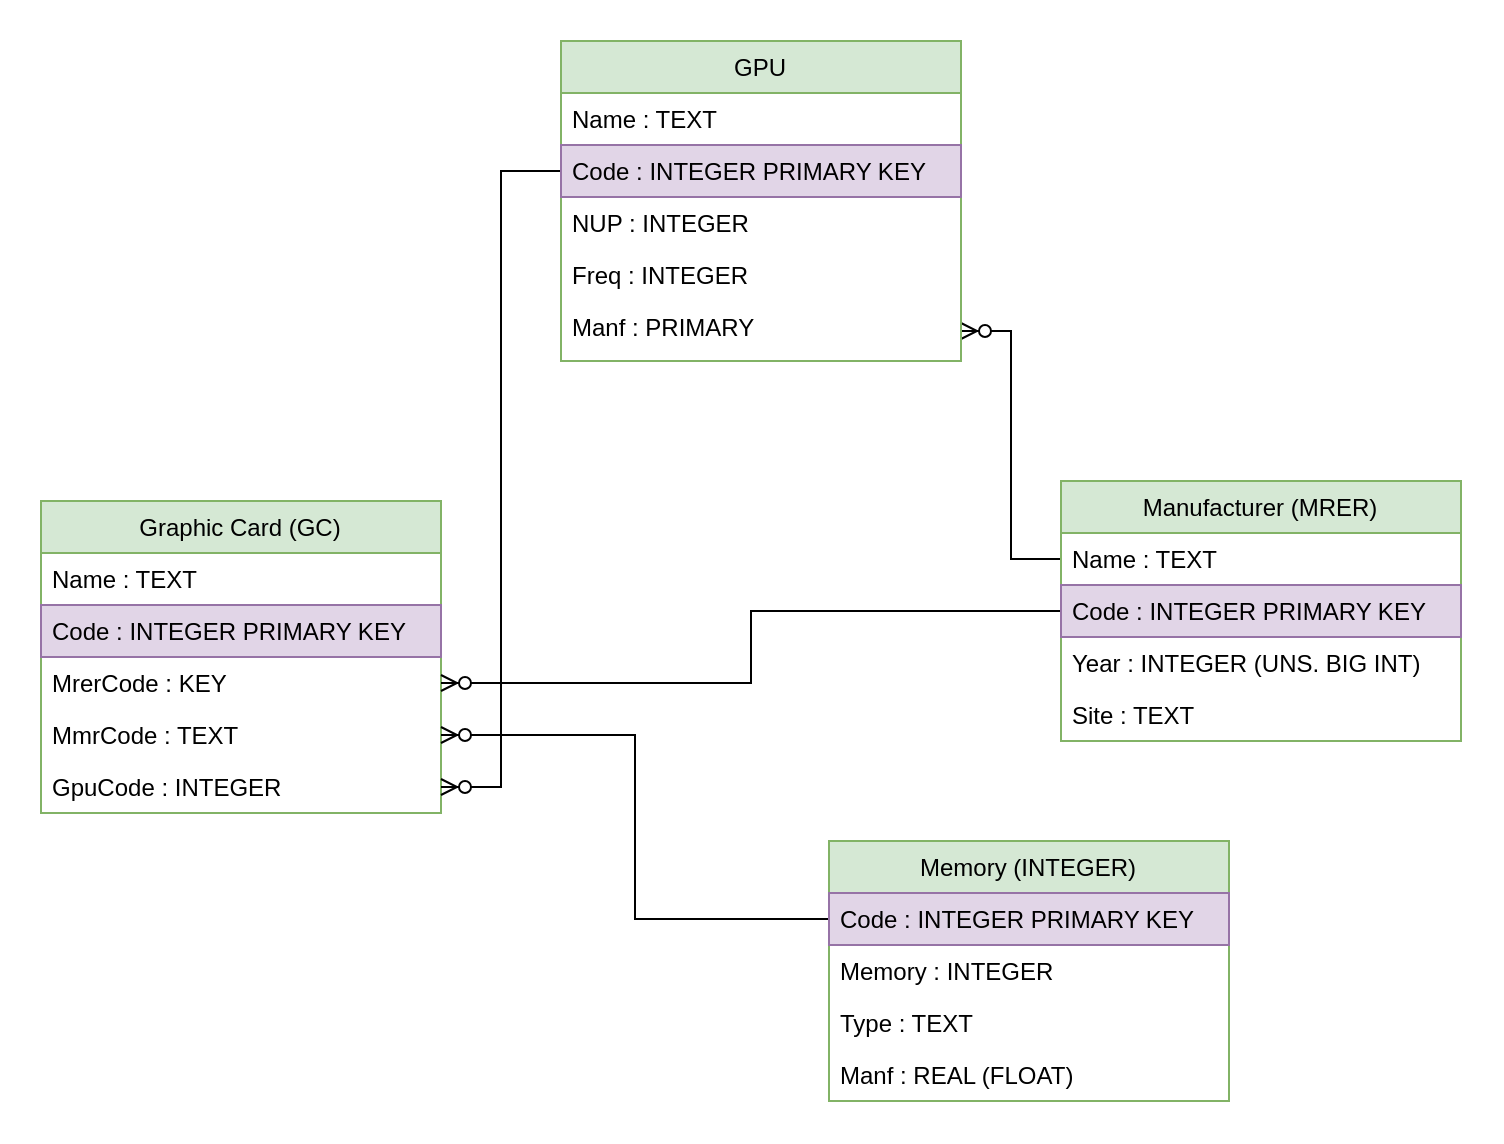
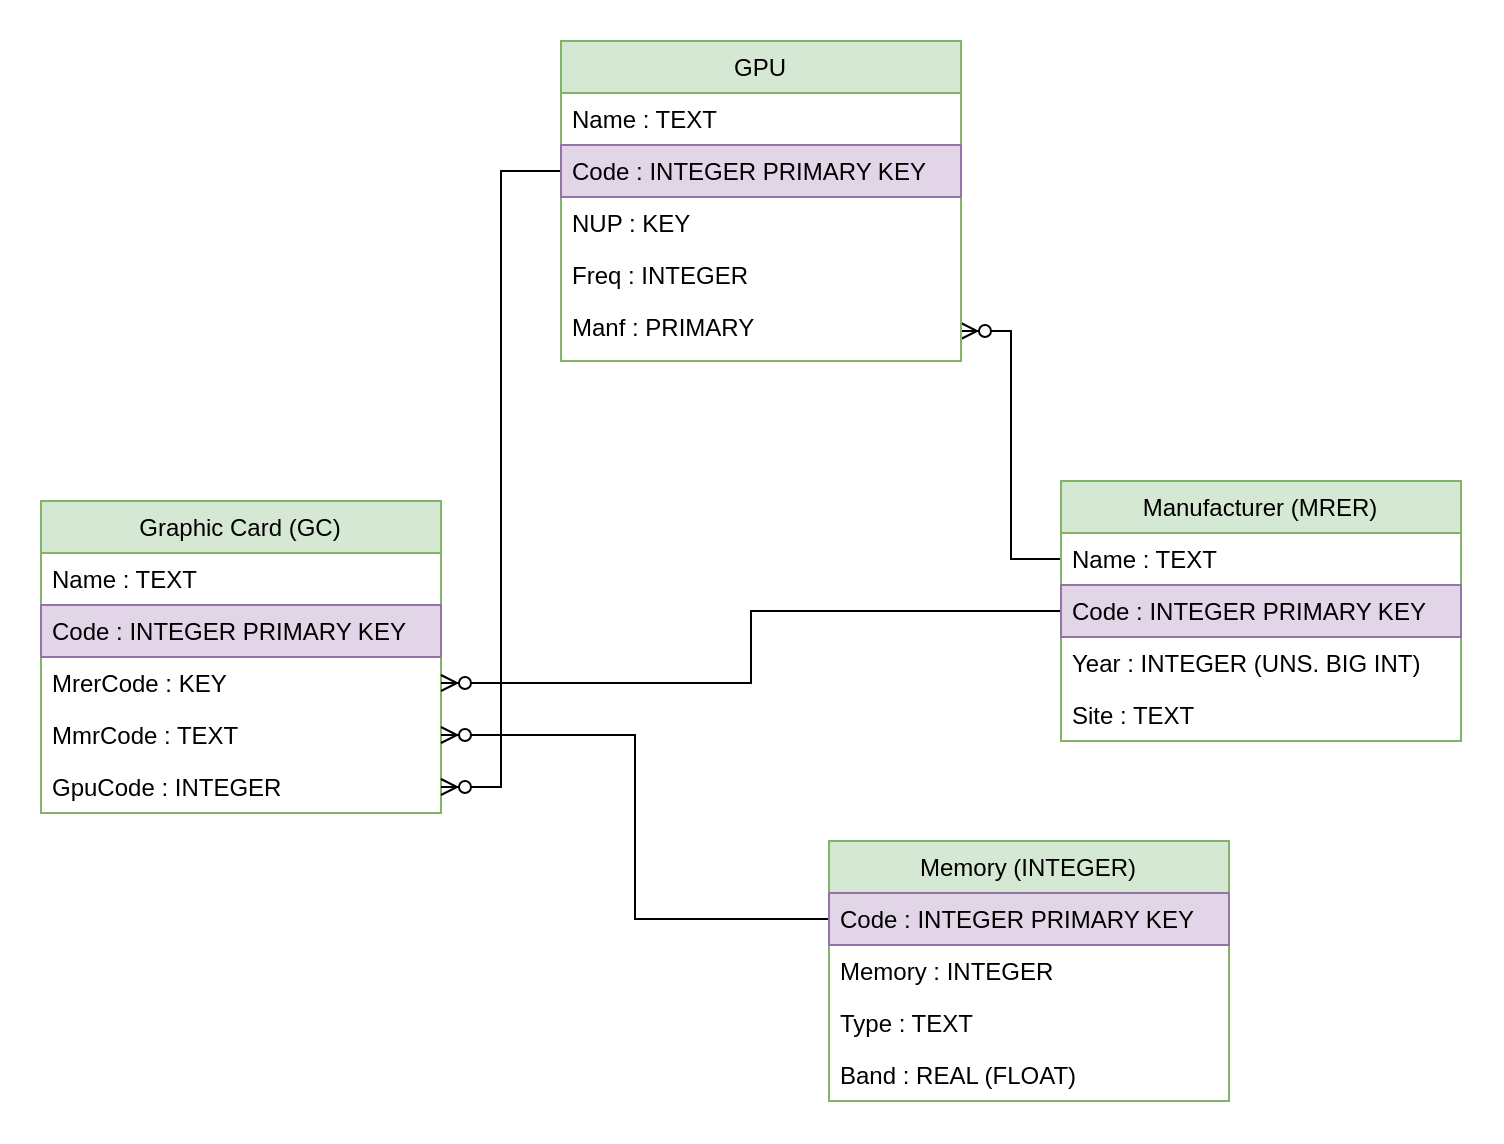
(650, 224) -> (623, 224)
(955, 1076) -> (955, 1076)
